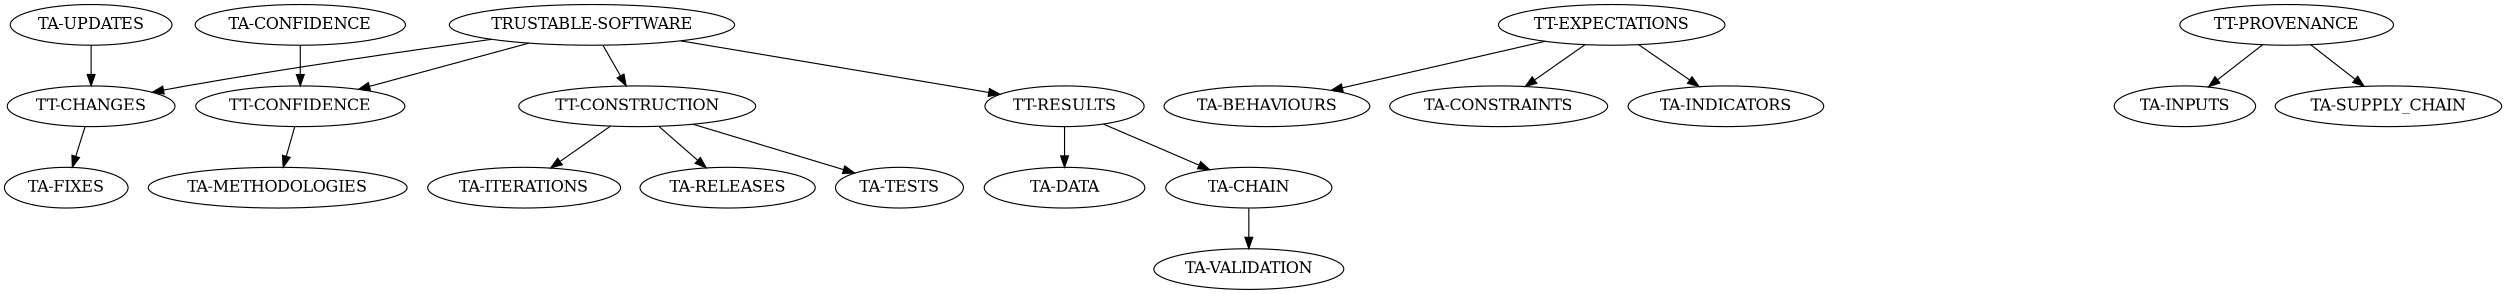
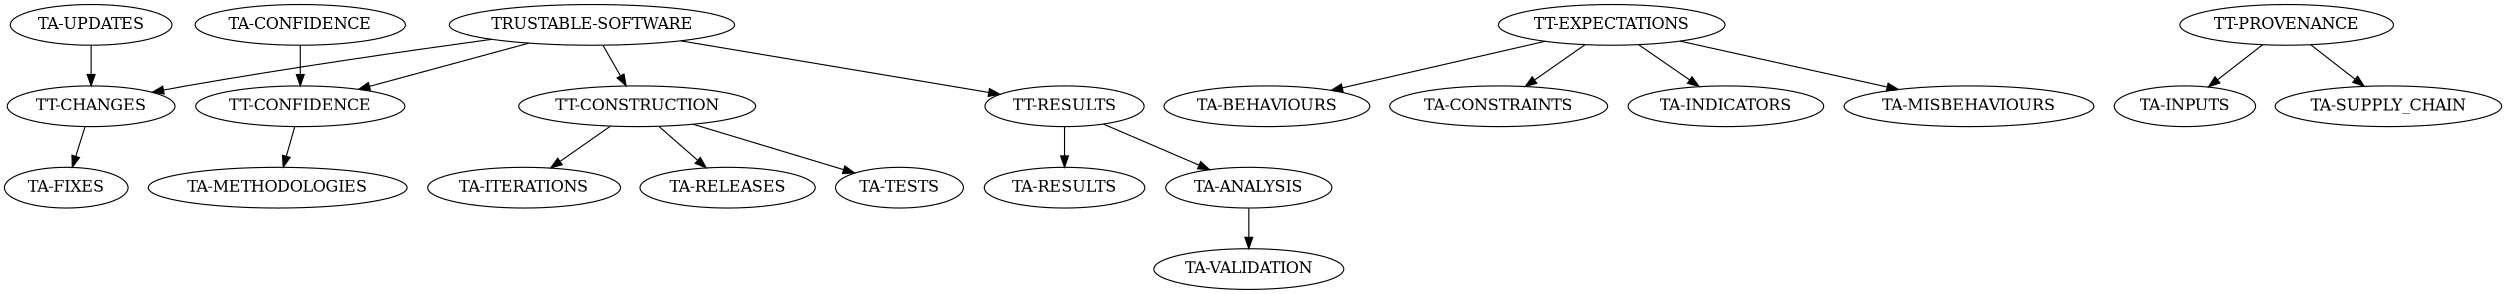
none -> (1969, 106)
(1065, 188) -> (1065, 188)
(1249, 188) -> (1249, 188)
